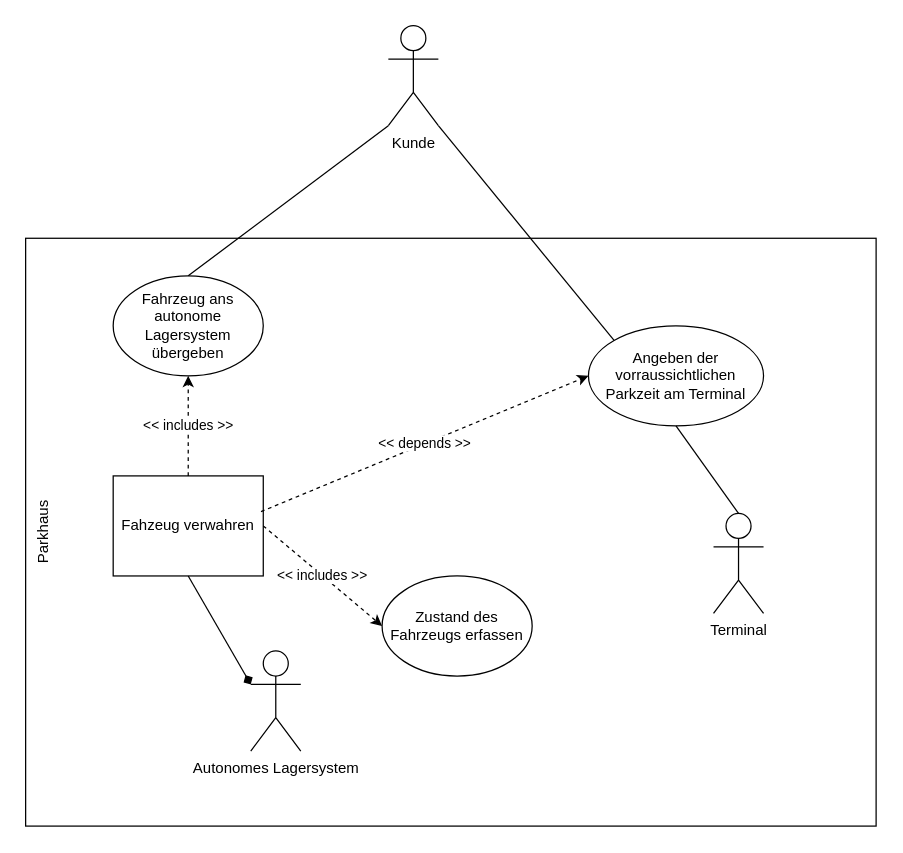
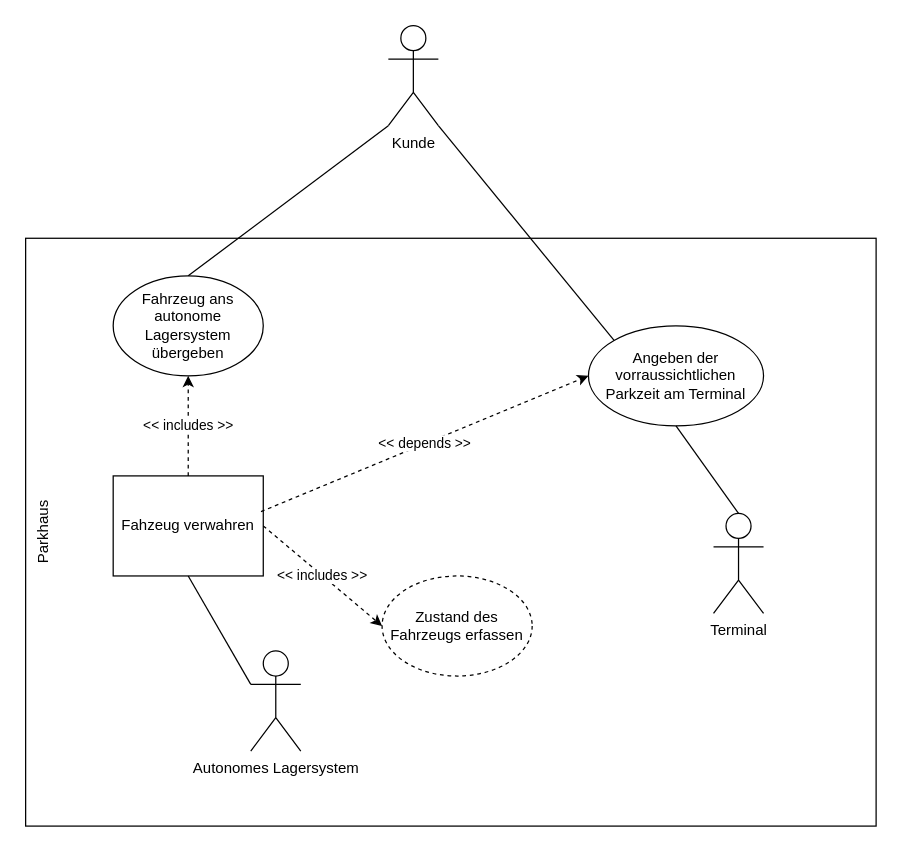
(457, 626) -> (457, 626)
(245, 675) -> (247, 677)
